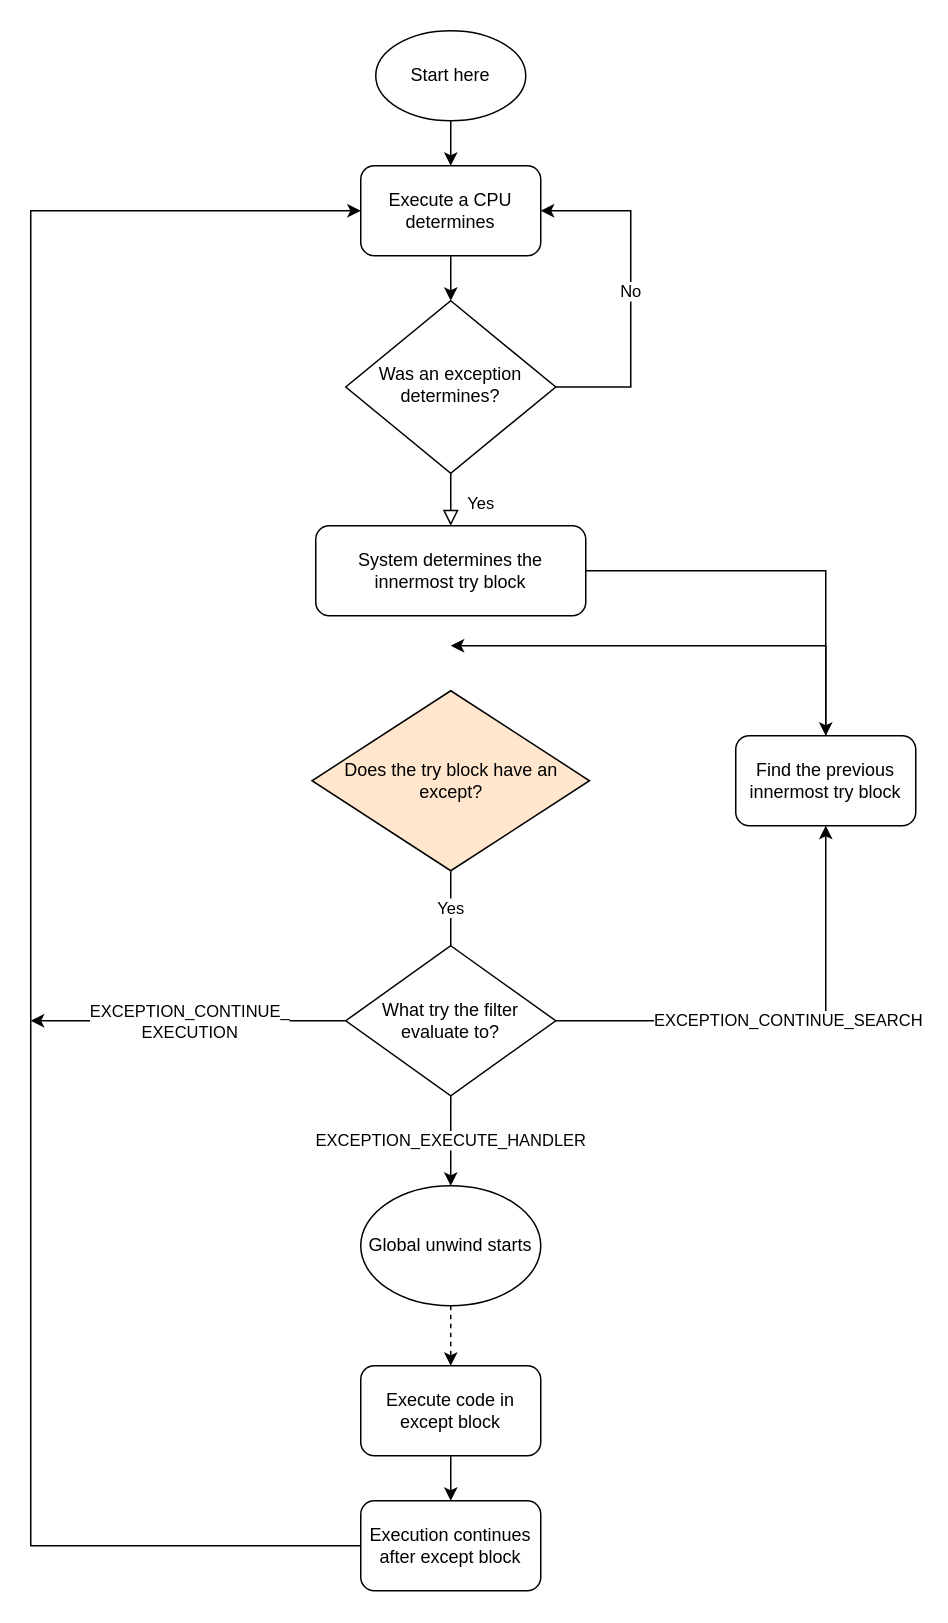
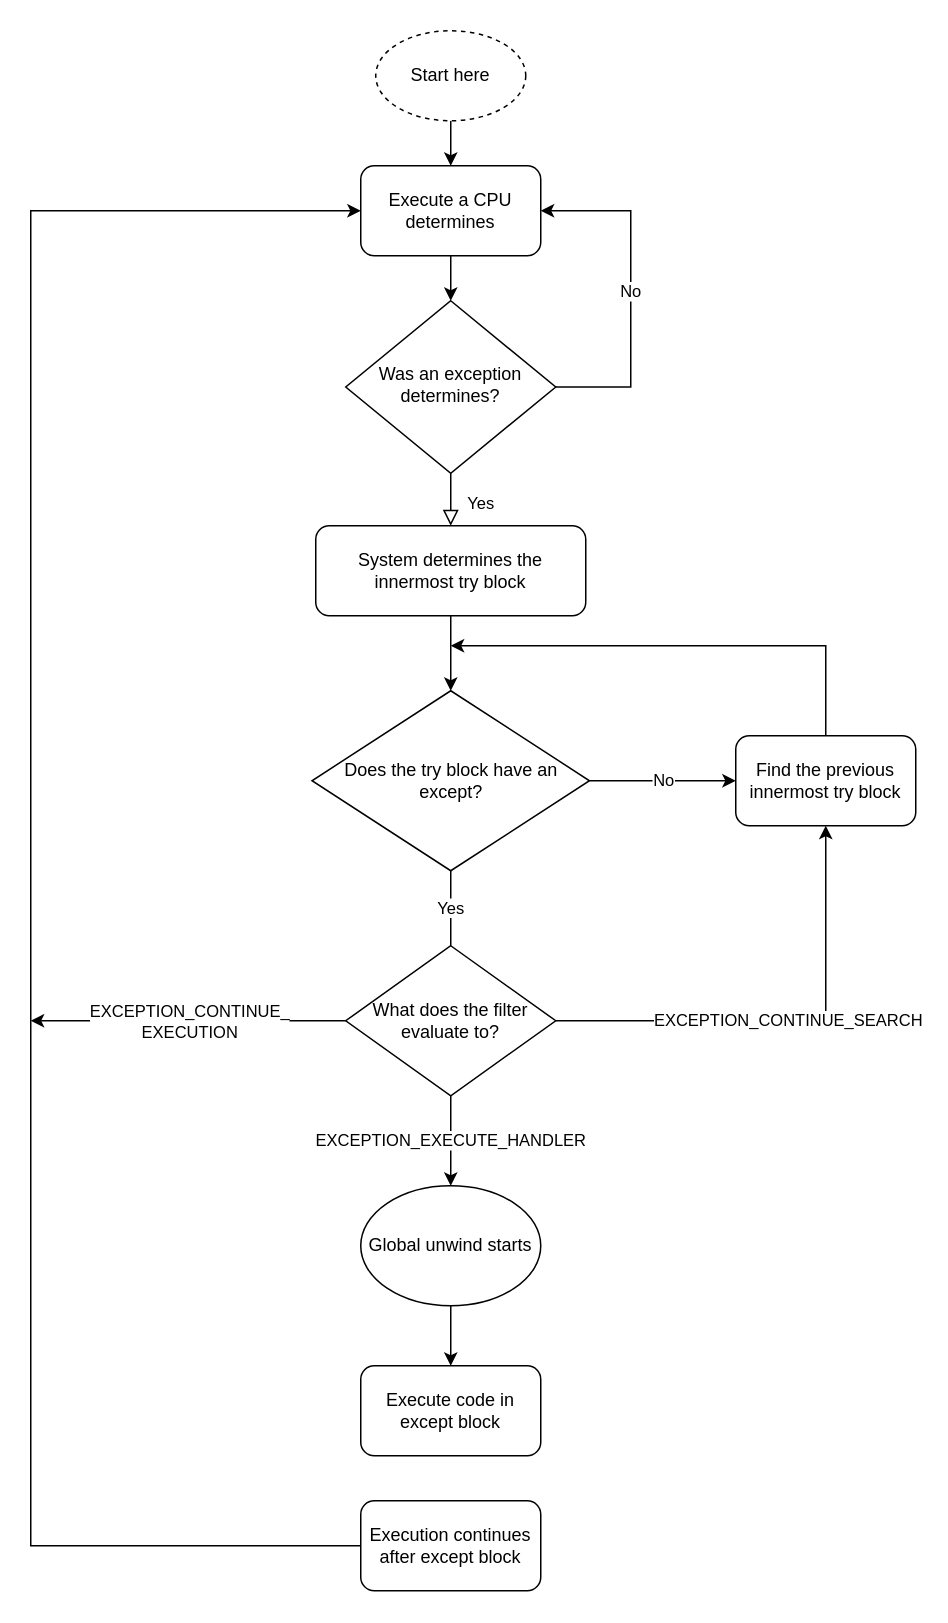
(451, 76) -> (451, 76)
(742, 571) -> (451, 648)
(451, 781) -> (451, 781)
none -> (658, 781)
(451, 1021) -> (451, 1021)
(451, 1330) -> (451, 1330)
(451, 1484) -> none
